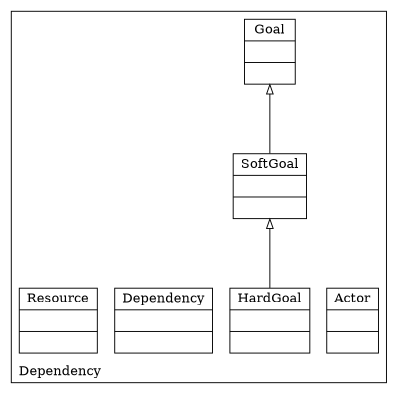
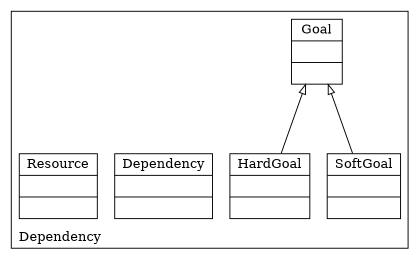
(270, 258) -> (292, 123)
(353, 321) -> none
